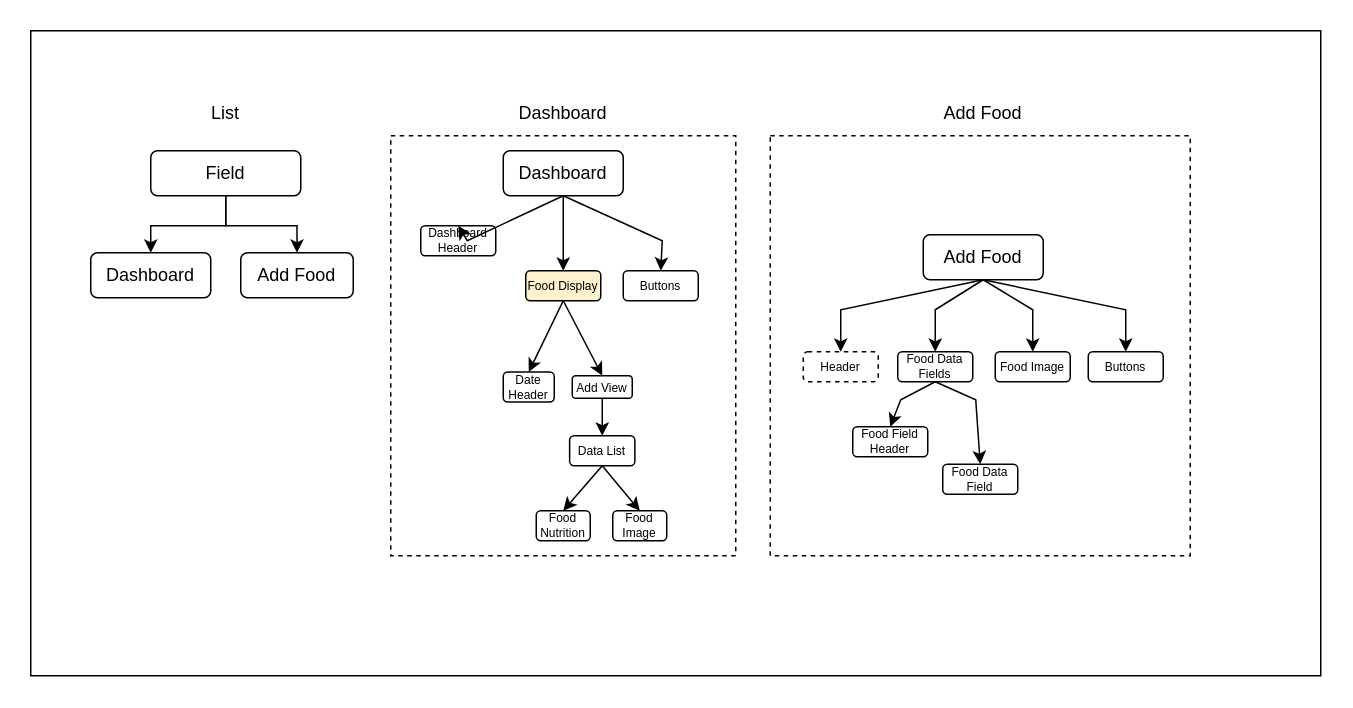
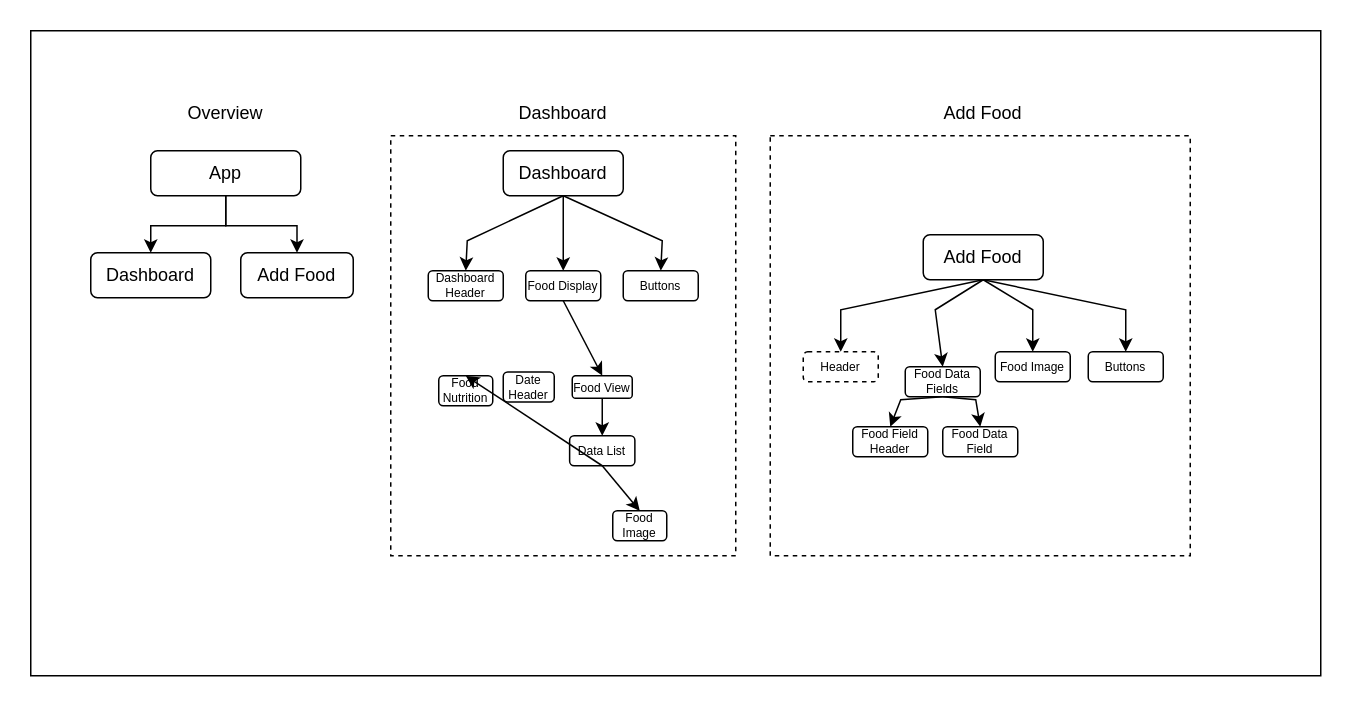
(226, 113) -> (226, 113)
(226, 173) -> (226, 173)
(458, 241) -> (466, 286)
(563, 286) -> (563, 286)
(548, 333) -> none
(935, 367) -> (943, 382)
(602, 388) -> (602, 388)
(980, 479) -> (980, 442)
(563, 526) -> (466, 391)
